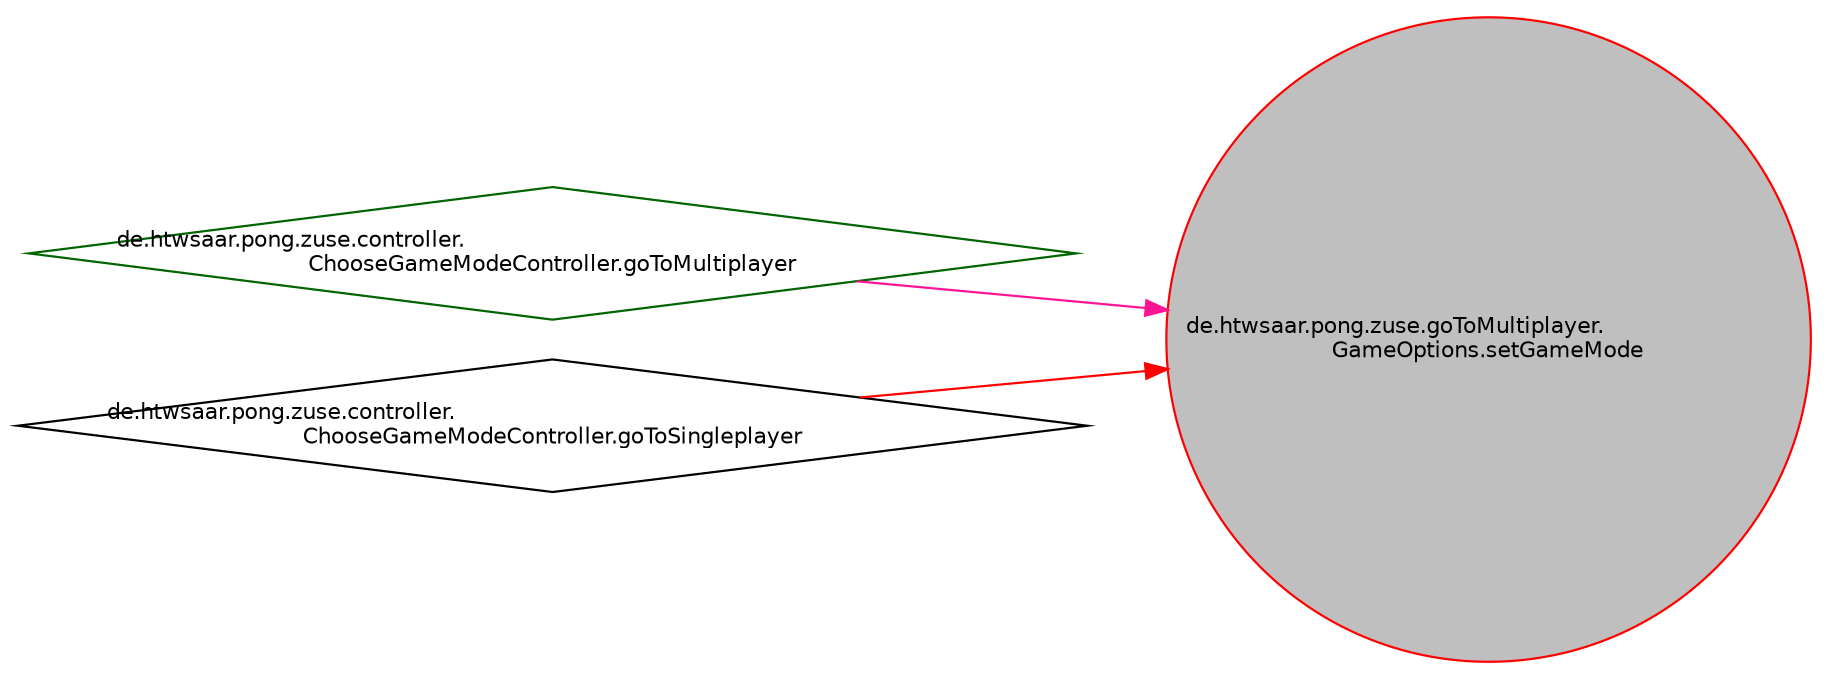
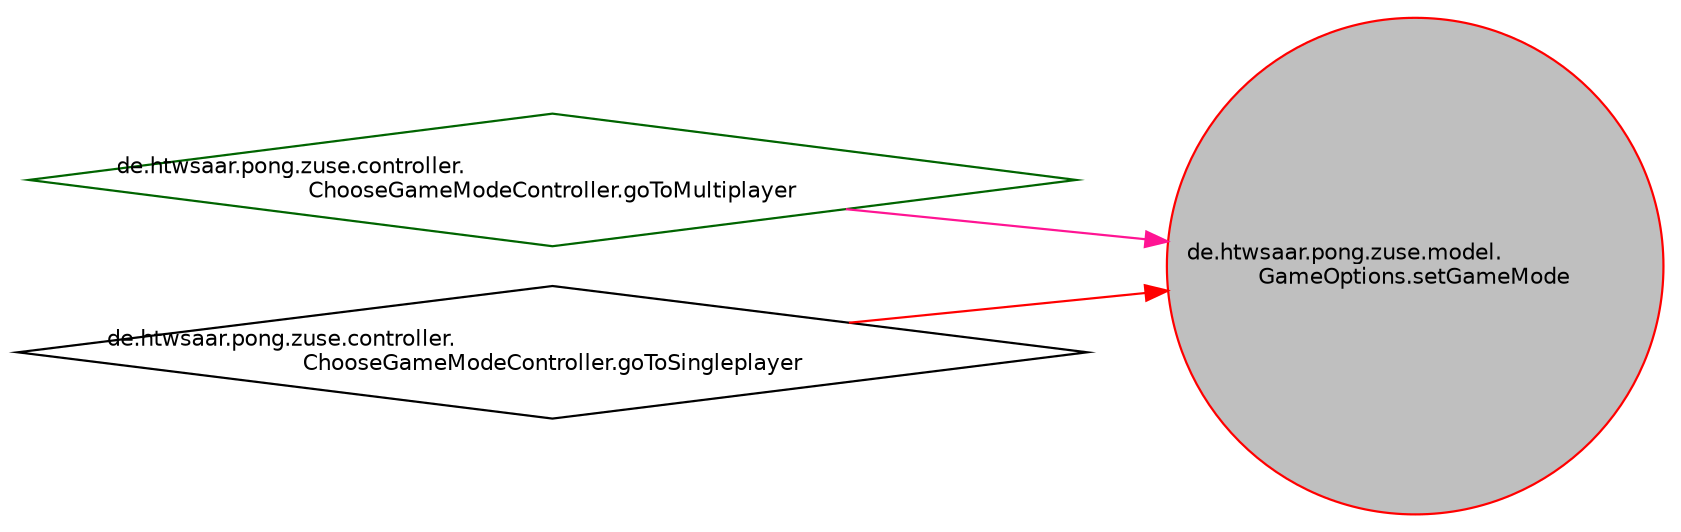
(1489, 340) -> (1415, 266)
